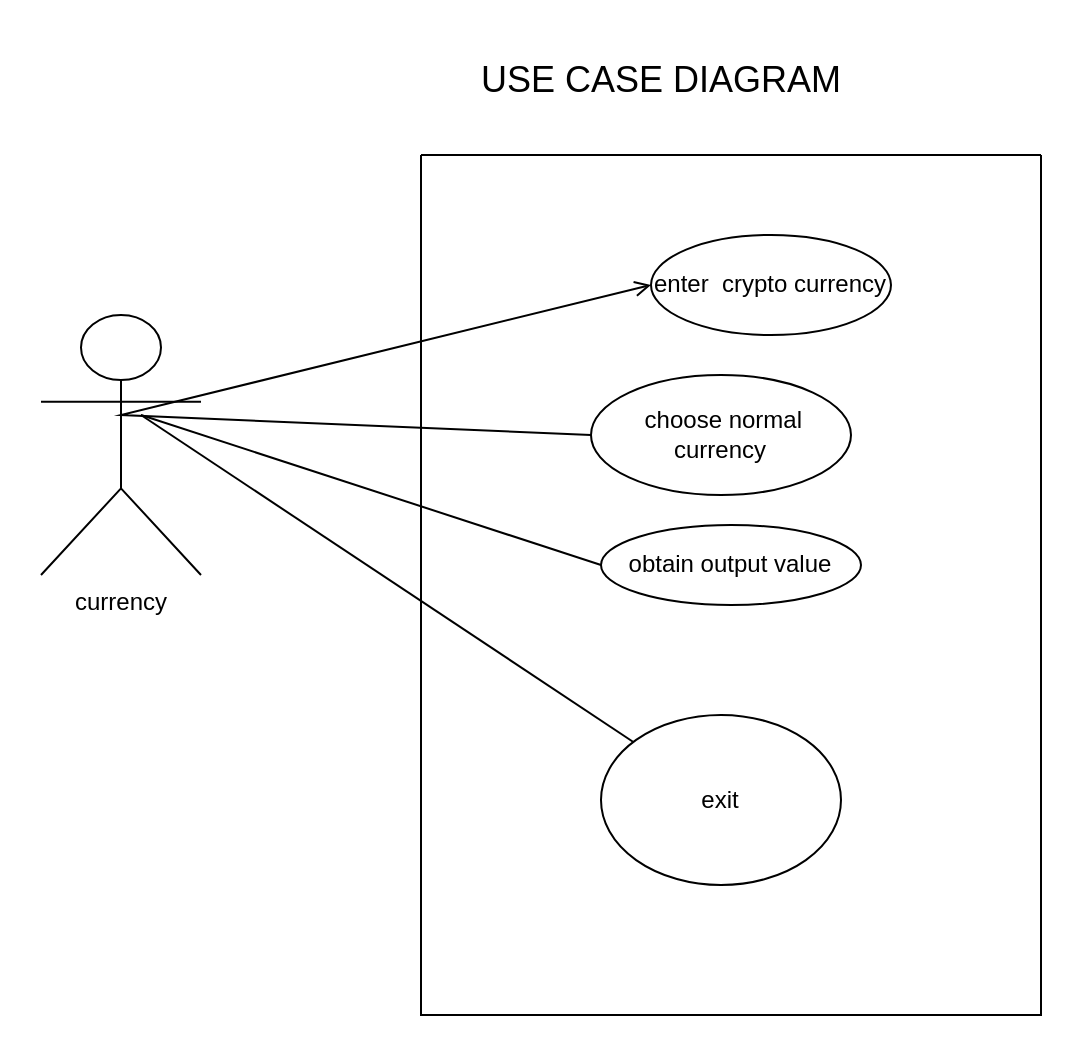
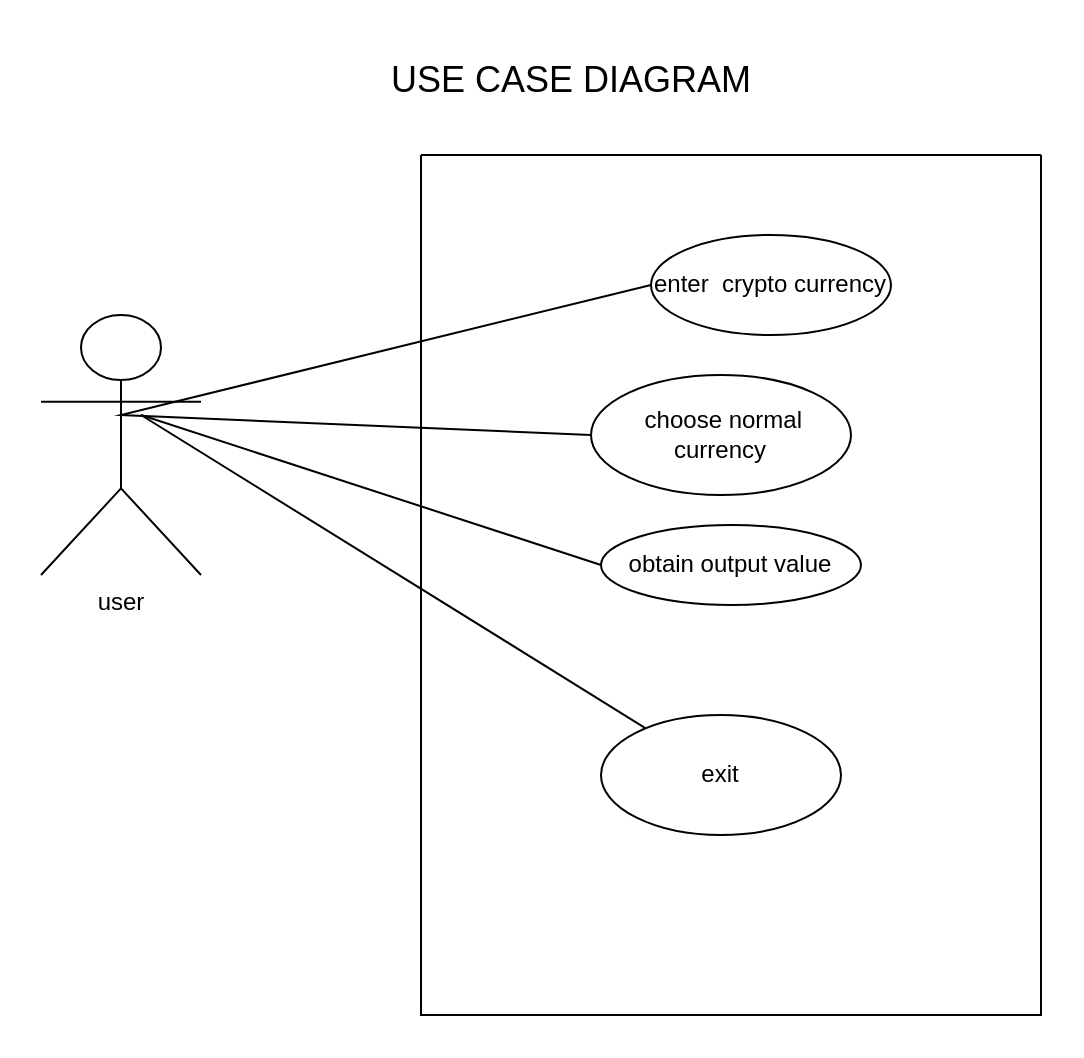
(661, 81) -> (571, 81)
(643, 287) -> (644, 287)
(122, 603) -> (122, 603)
(721, 800) -> (721, 775)
